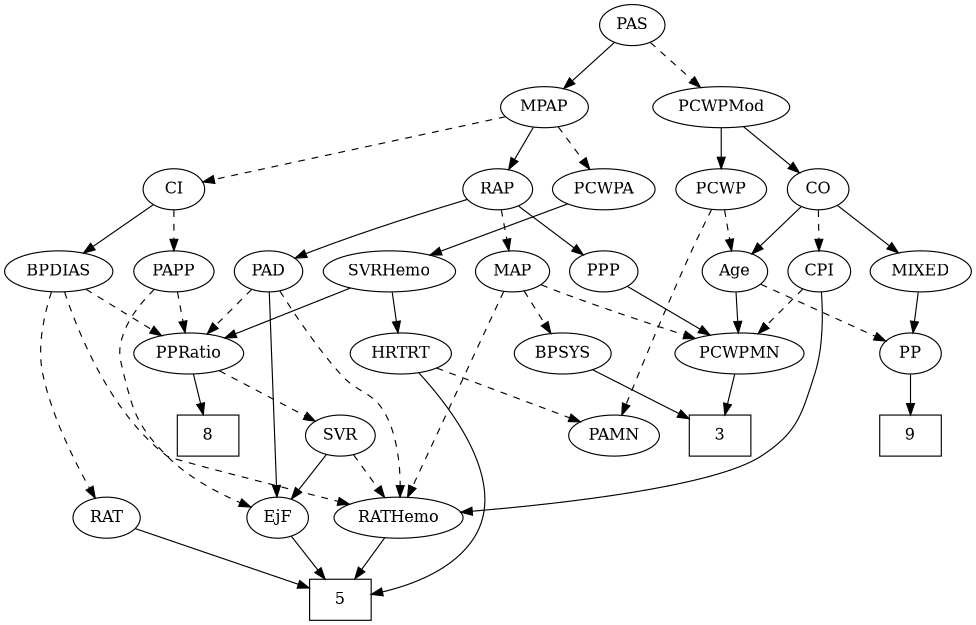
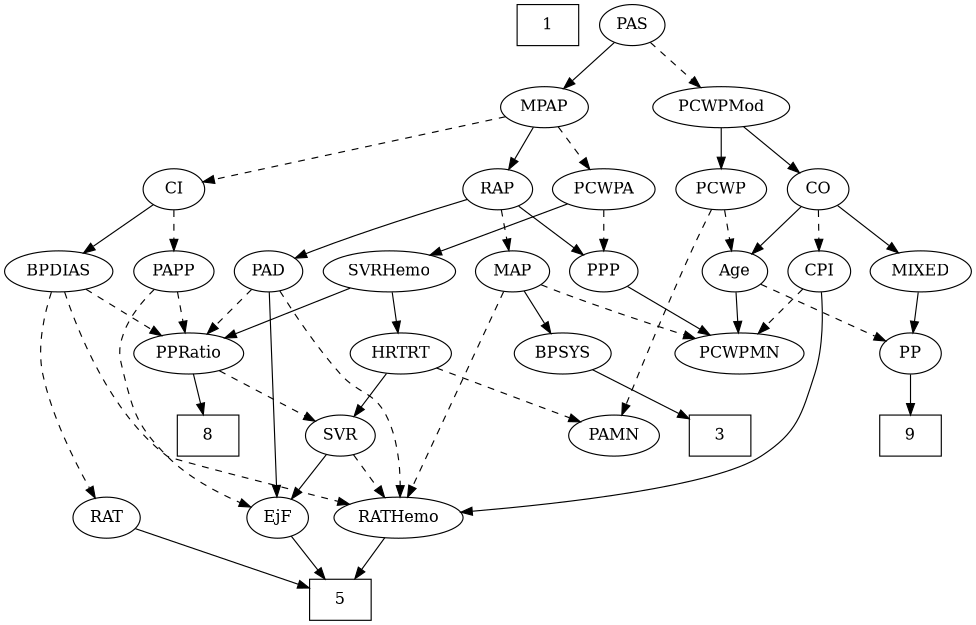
none -> (548, 25)
none -> (604, 225)
(534, 307) -> (534, 307)
(731, 389) -> none
(484, 501) -> (374, 390)
